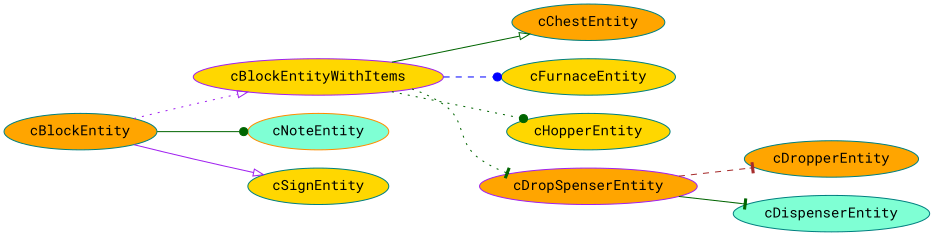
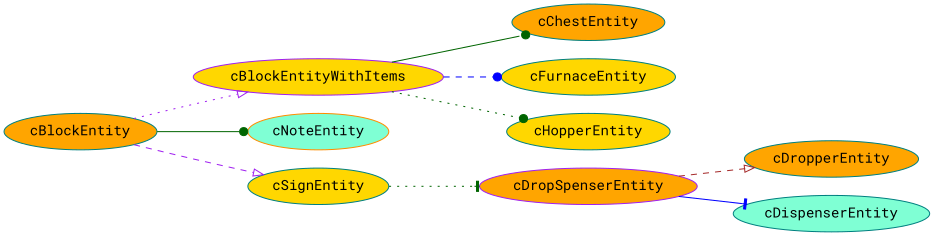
(456, 49) -> (456, 49)
(461, 128) -> (432, 186)
(194, 159) -> (194, 159)
(714, 172) -> (714, 172)
(710, 200) -> (710, 200)
